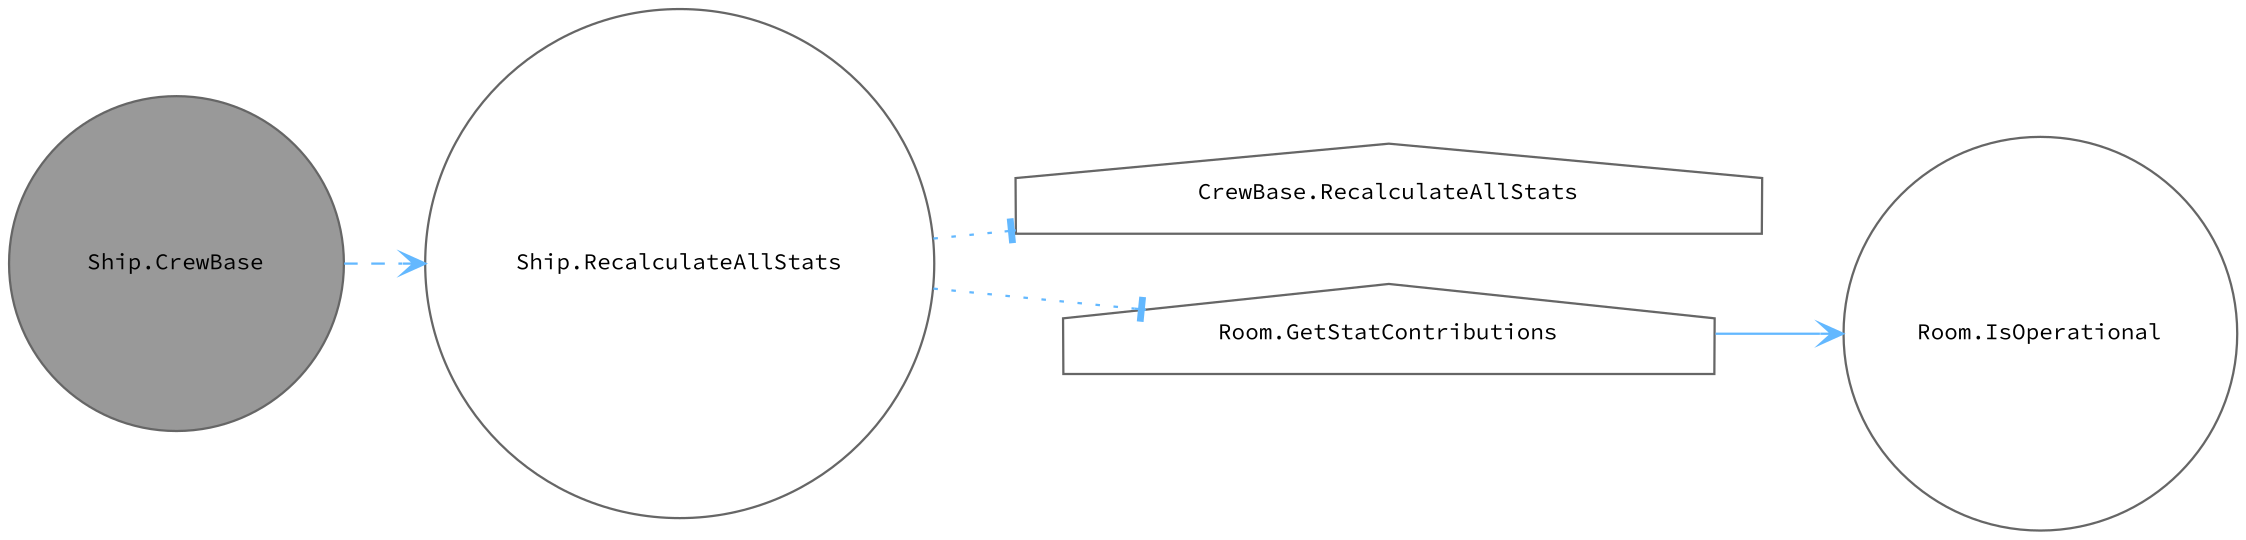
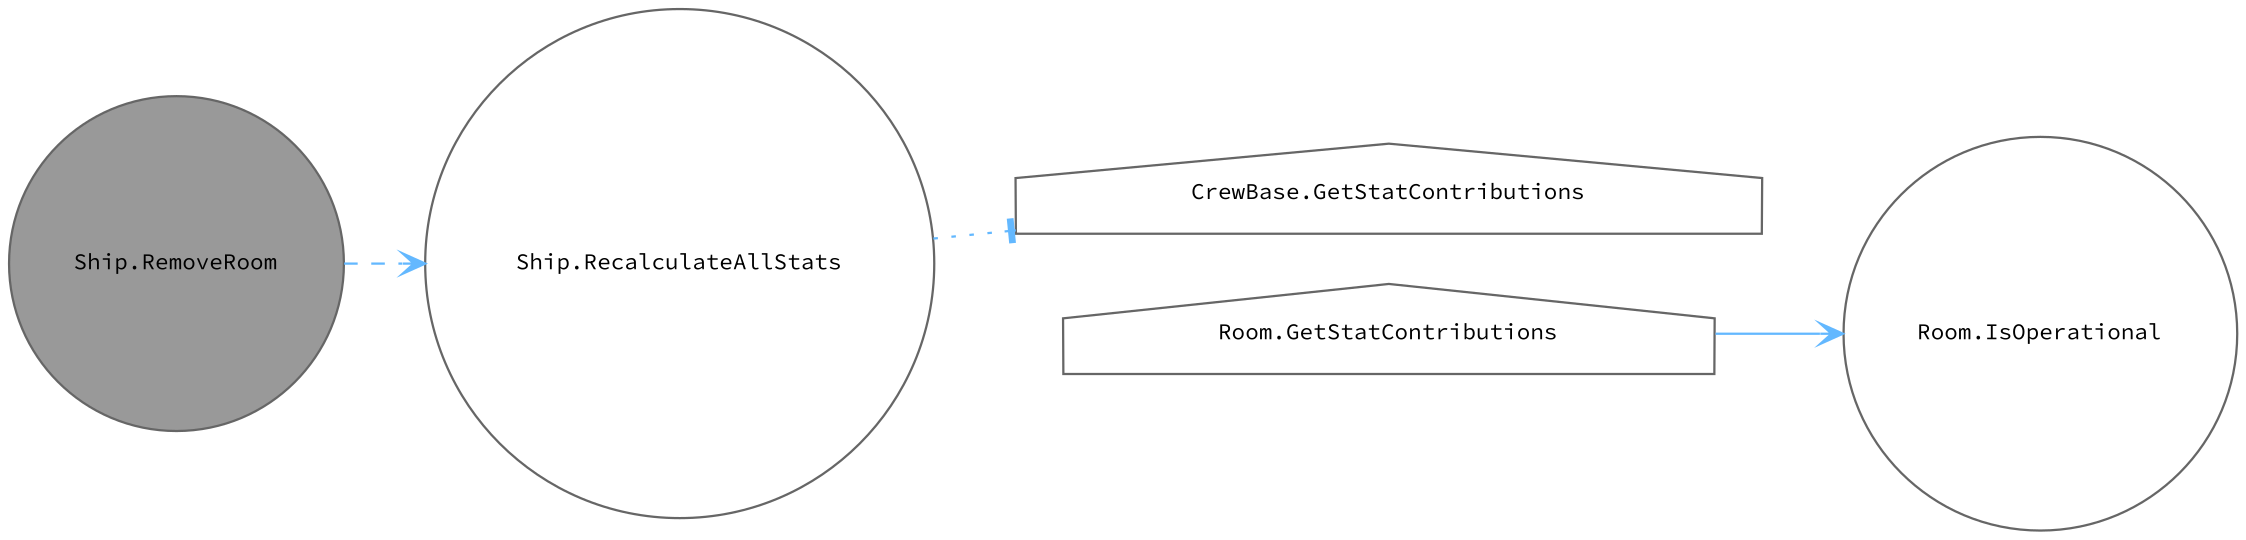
(1389, 193) -> (1389, 193)
(176, 264) -> (176, 264)
(1034, 299) -> none
